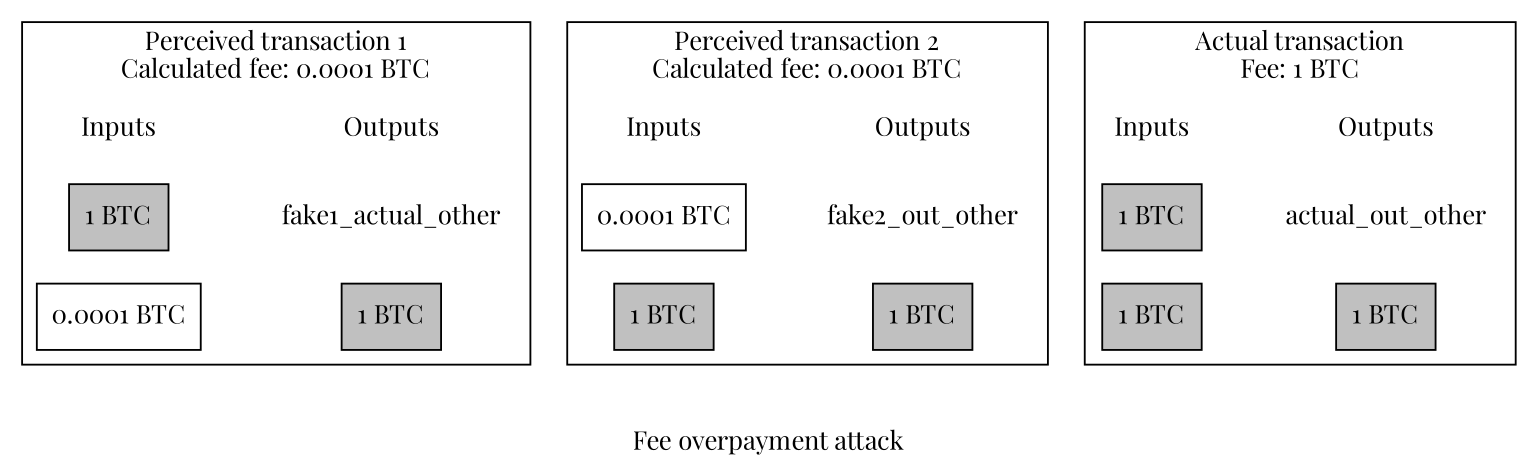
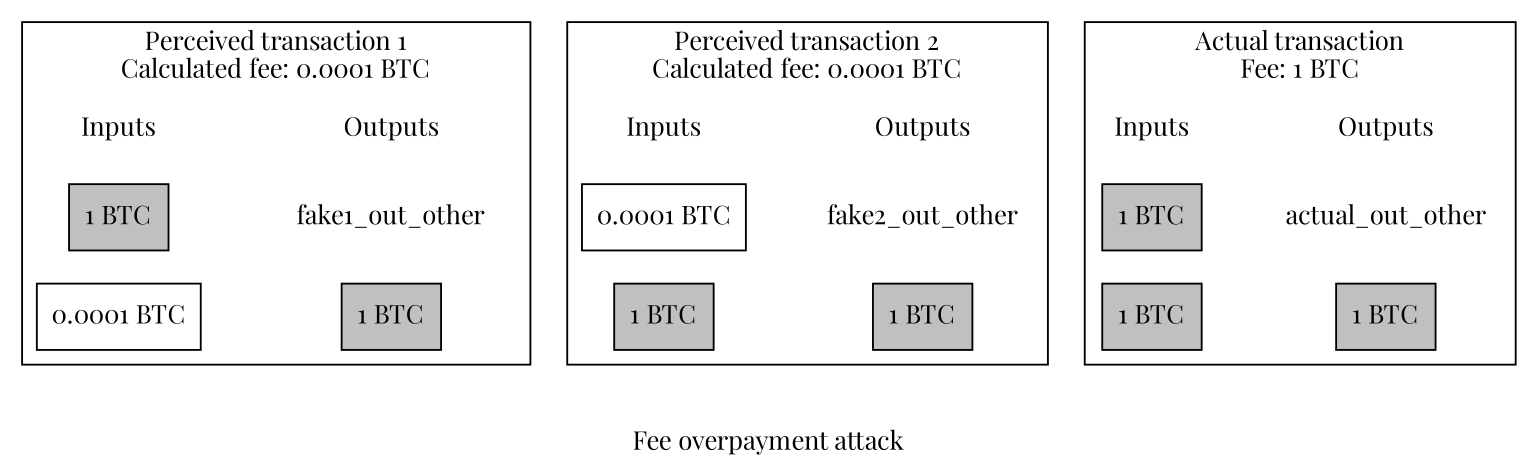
(391, 217) -> (391, 217)
